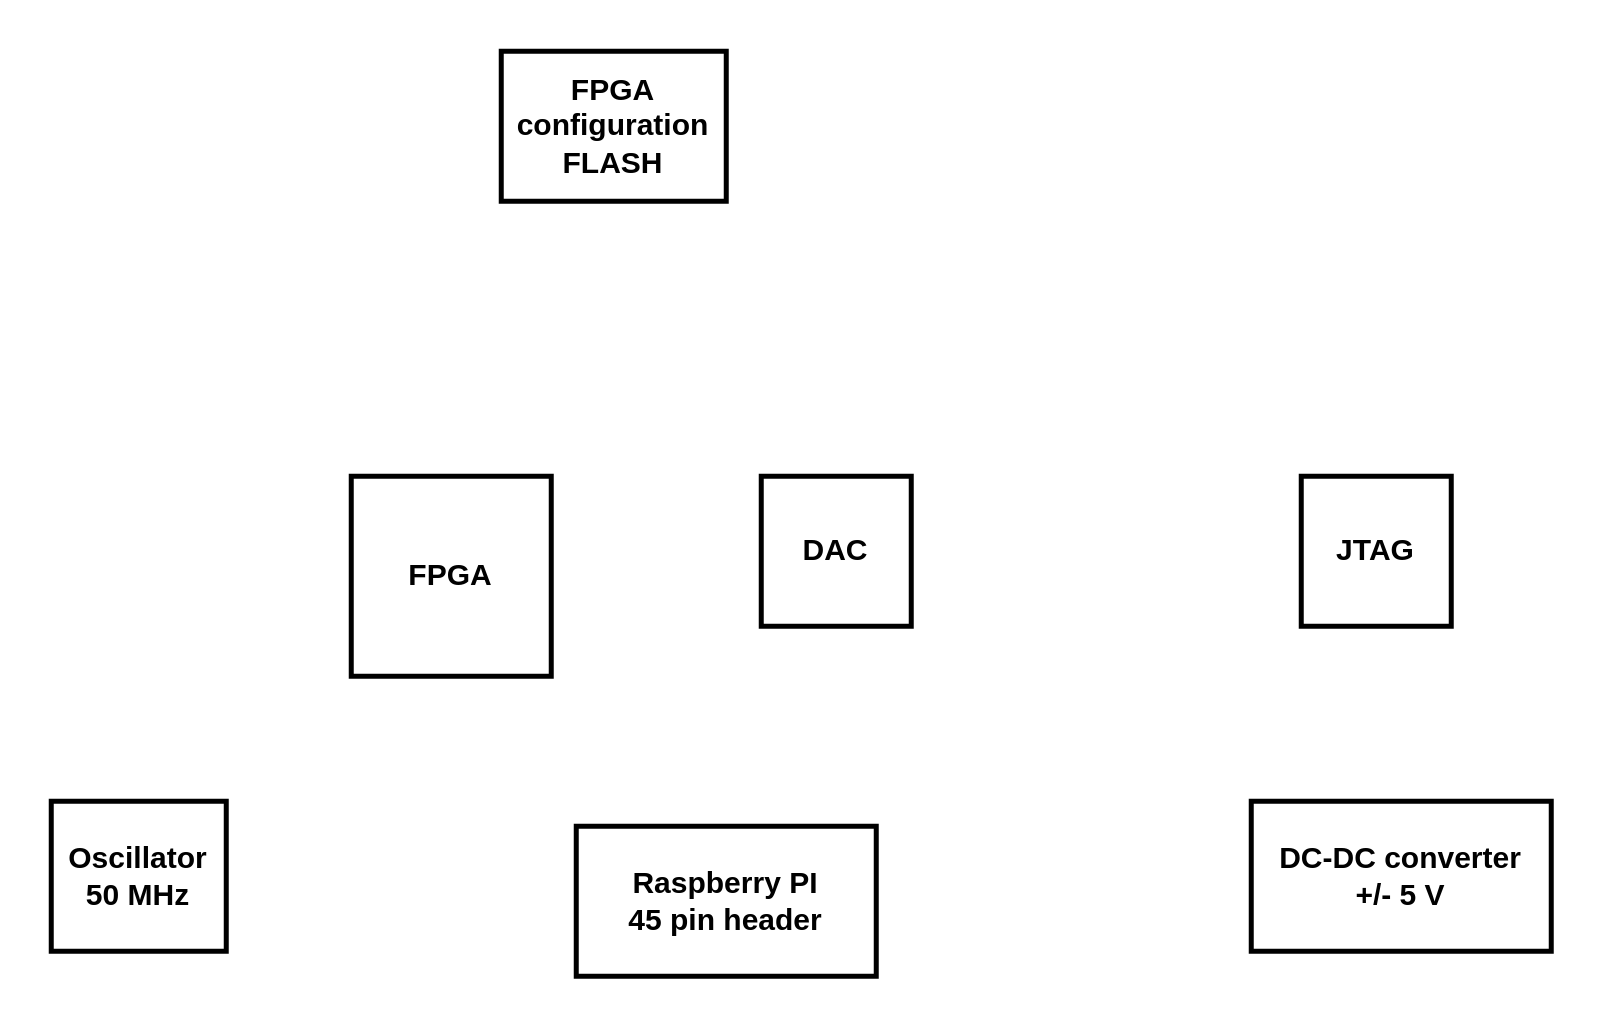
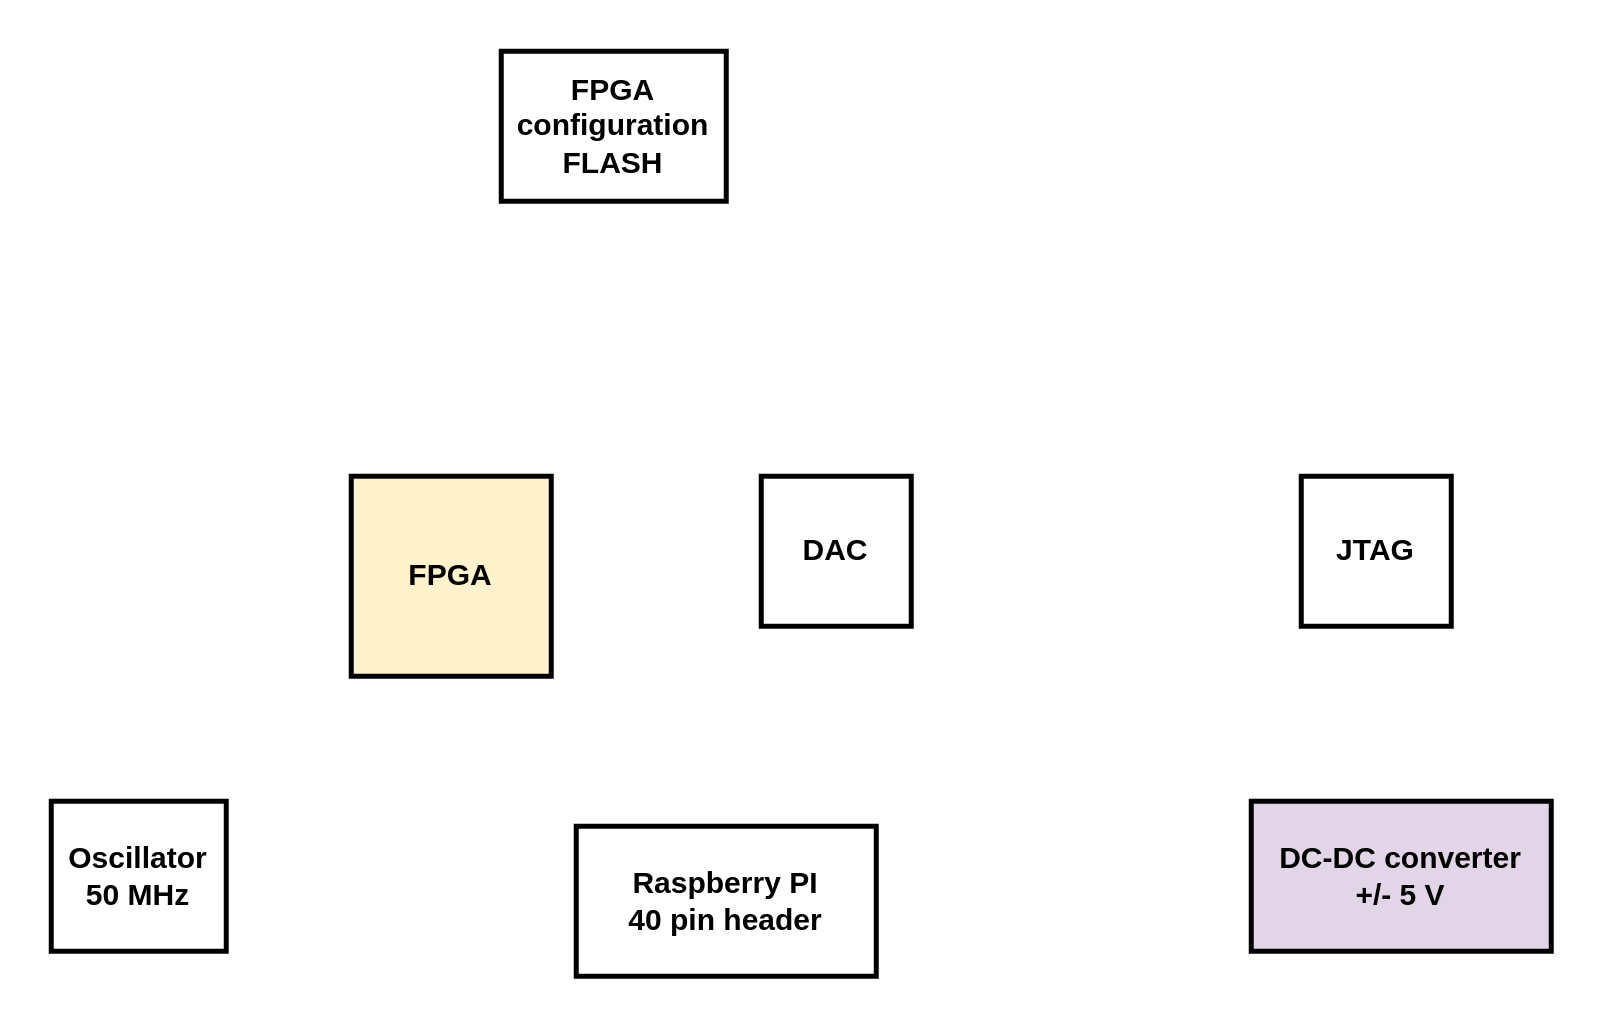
(451, 576) -> (451, 576)
(1401, 876) -> (1401, 876)
(726, 901) -> (726, 901)
